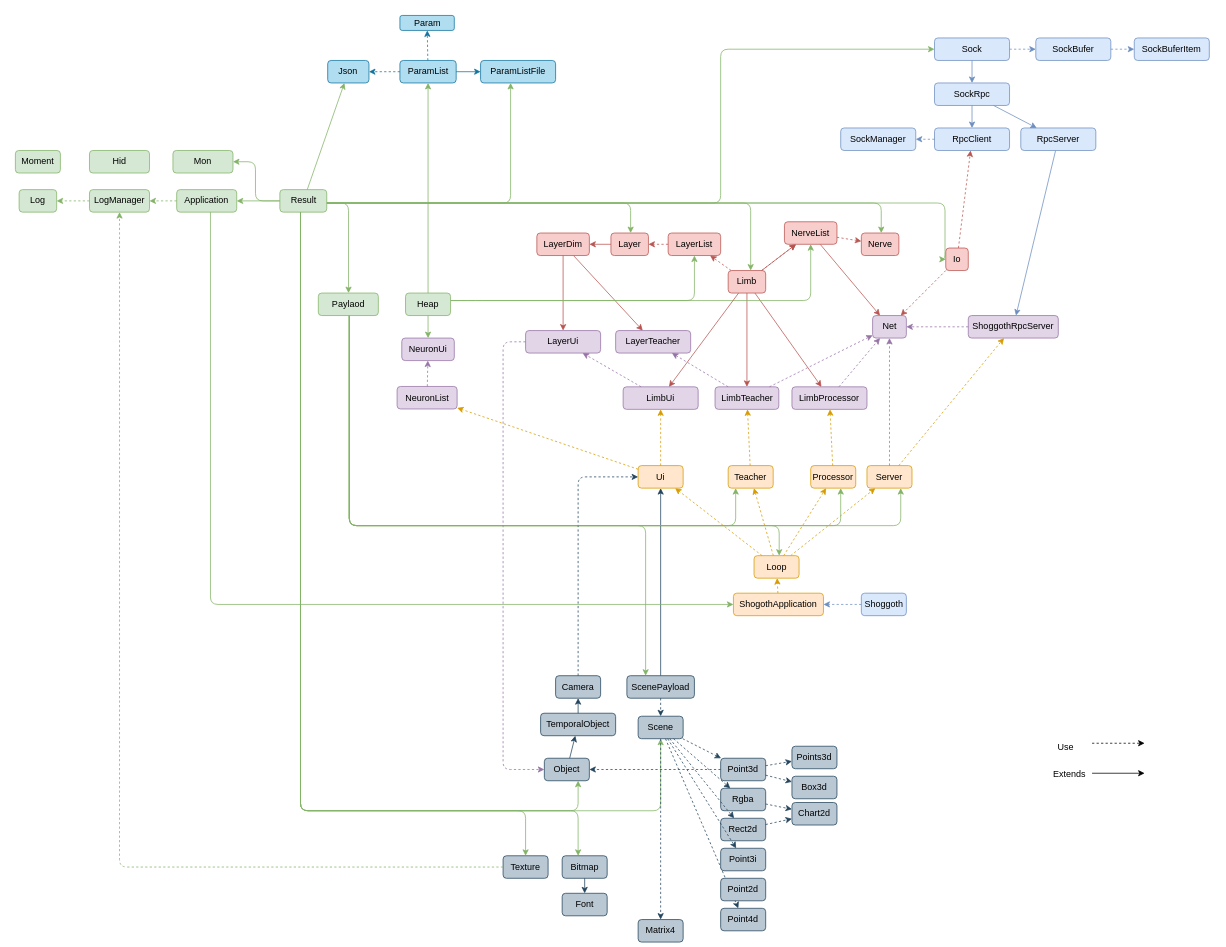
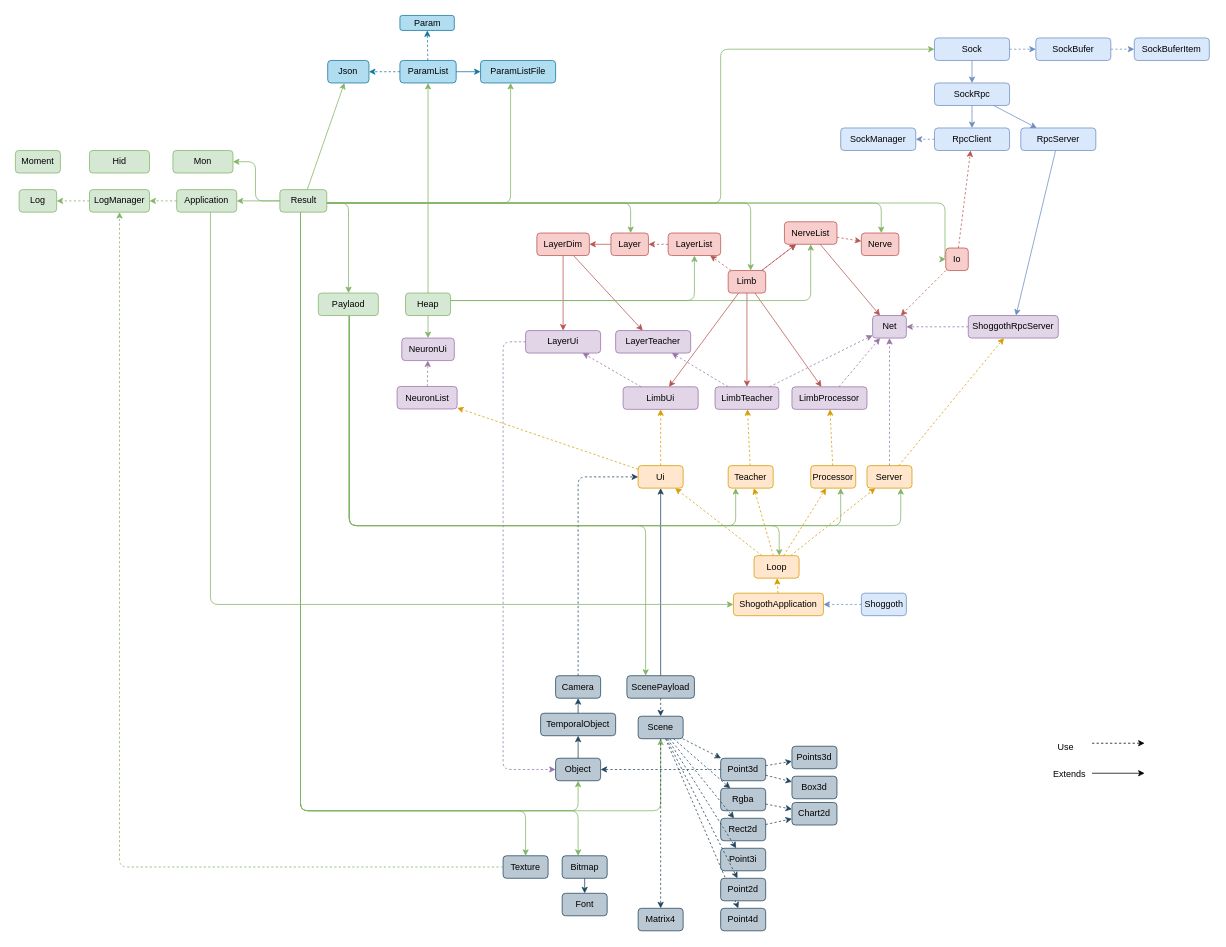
(567, 769) -> (578, 769)
none -> (697, 798)
(660, 930) -> (660, 919)
